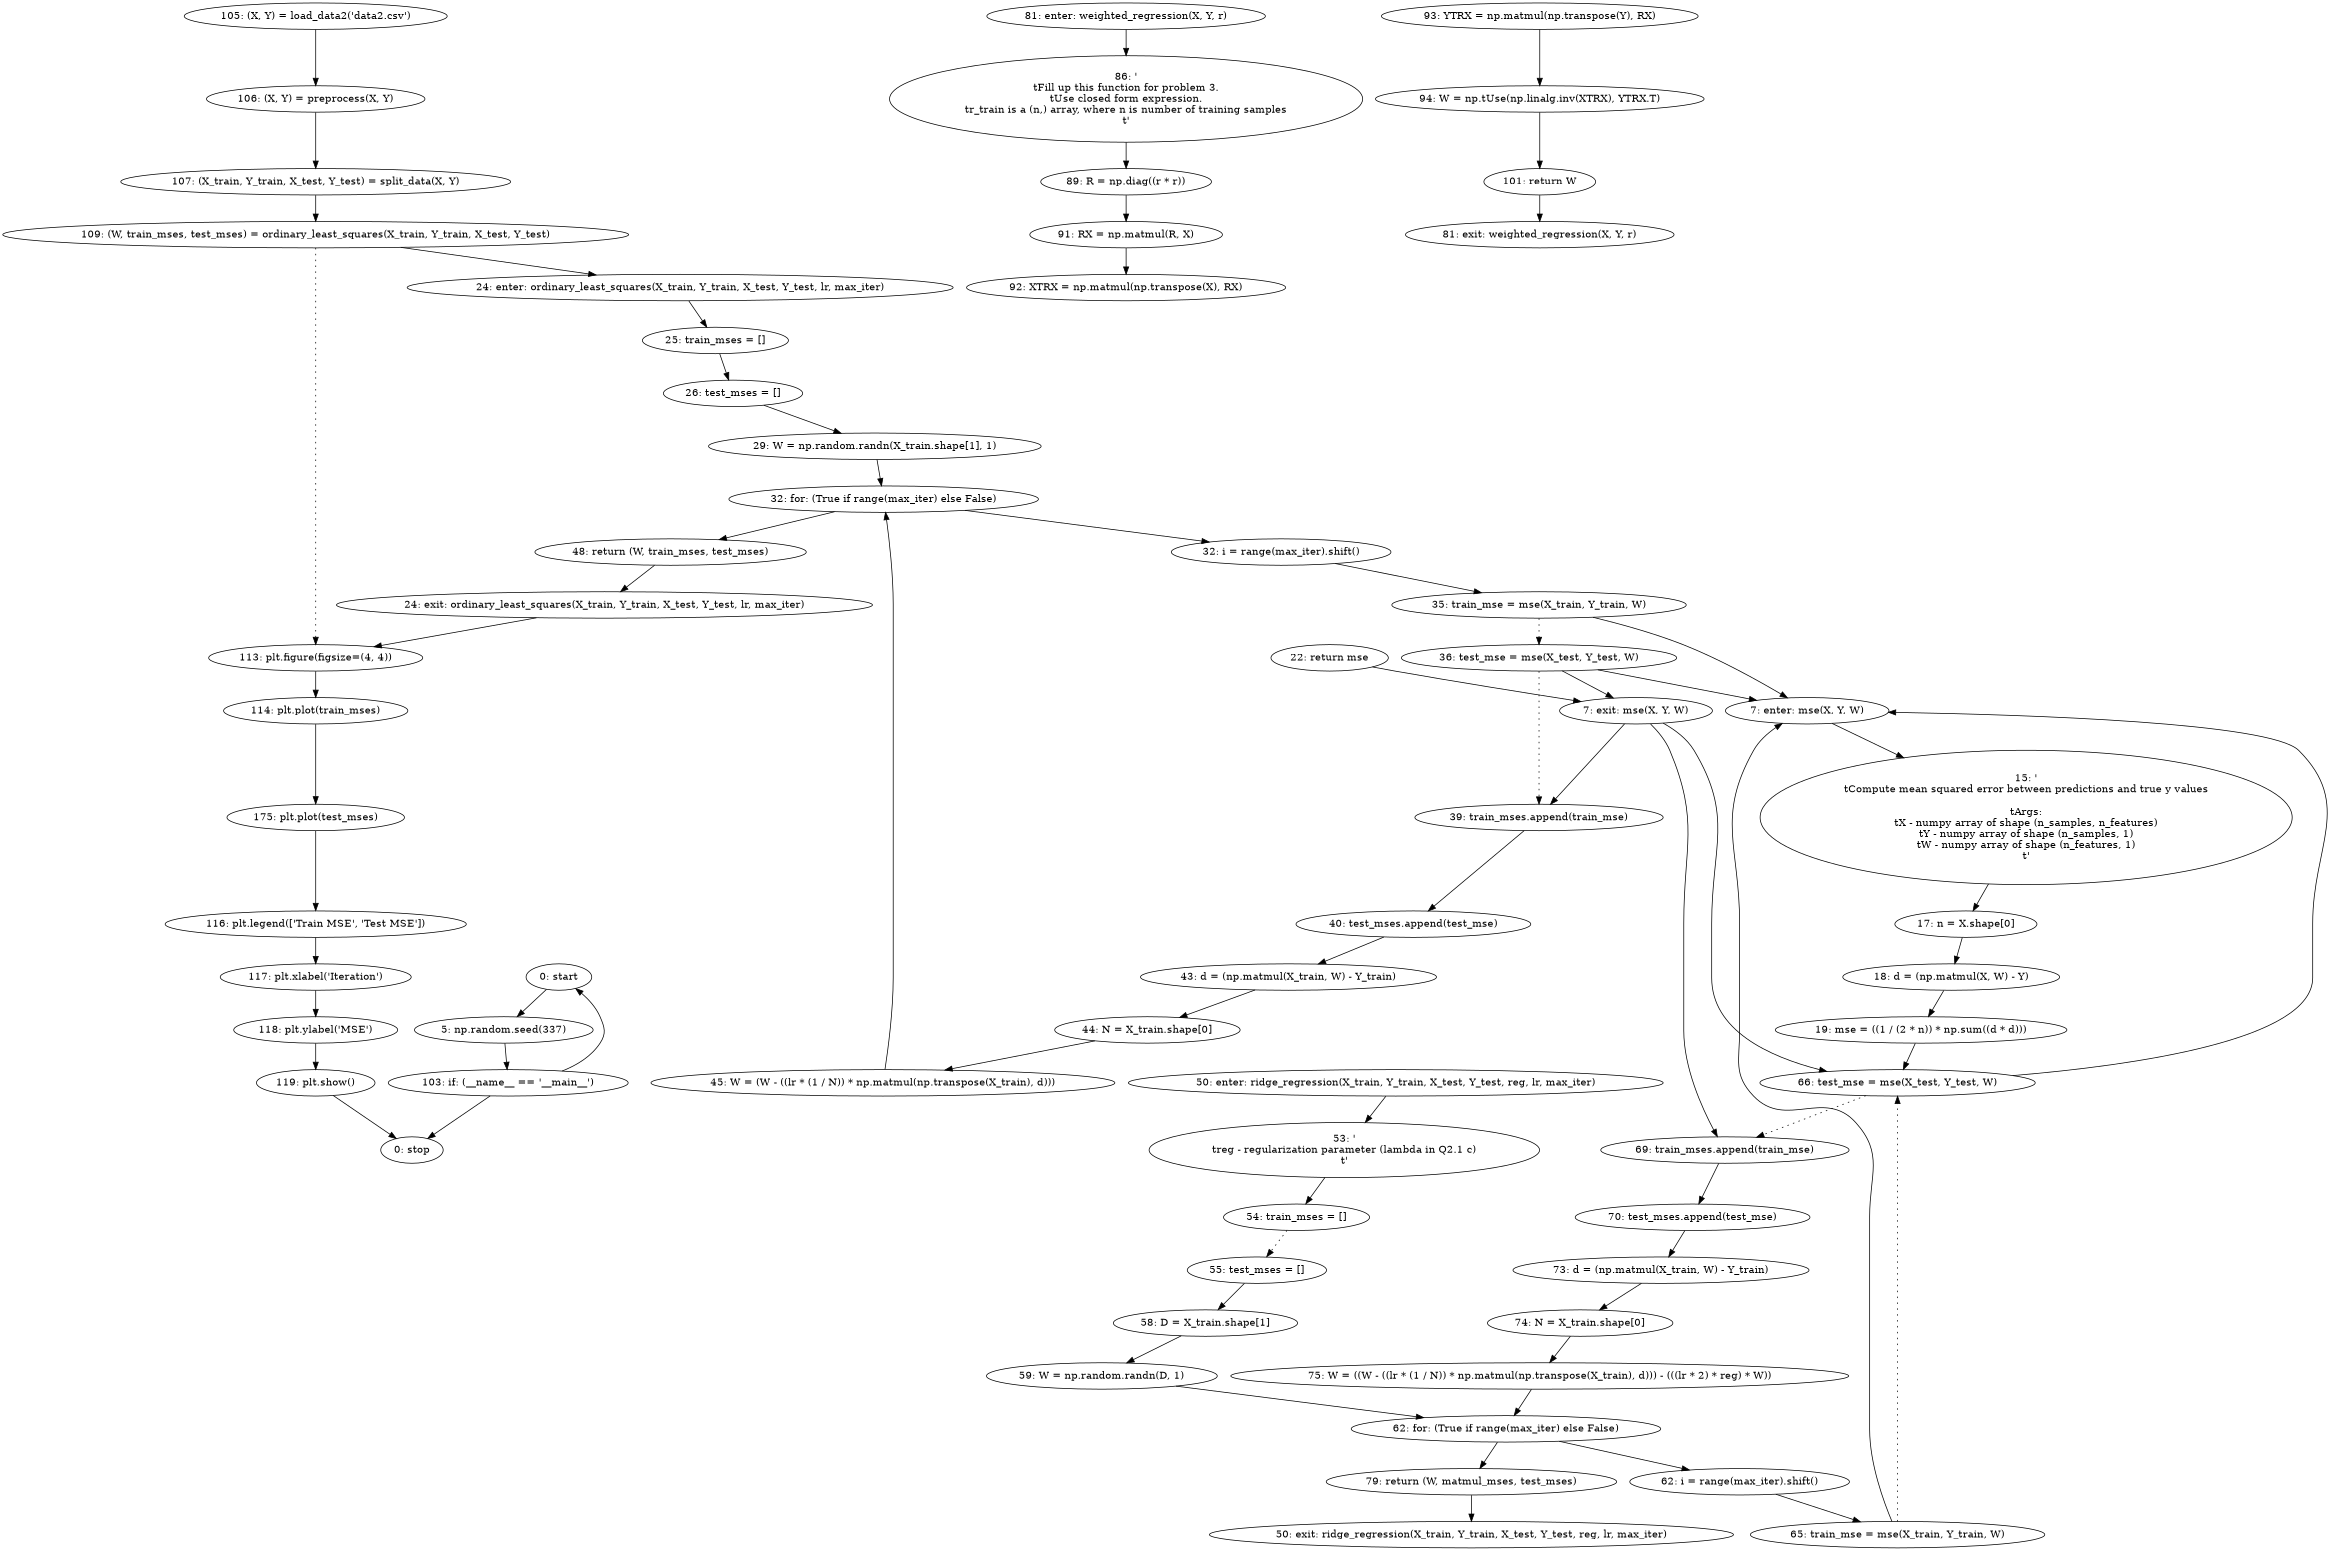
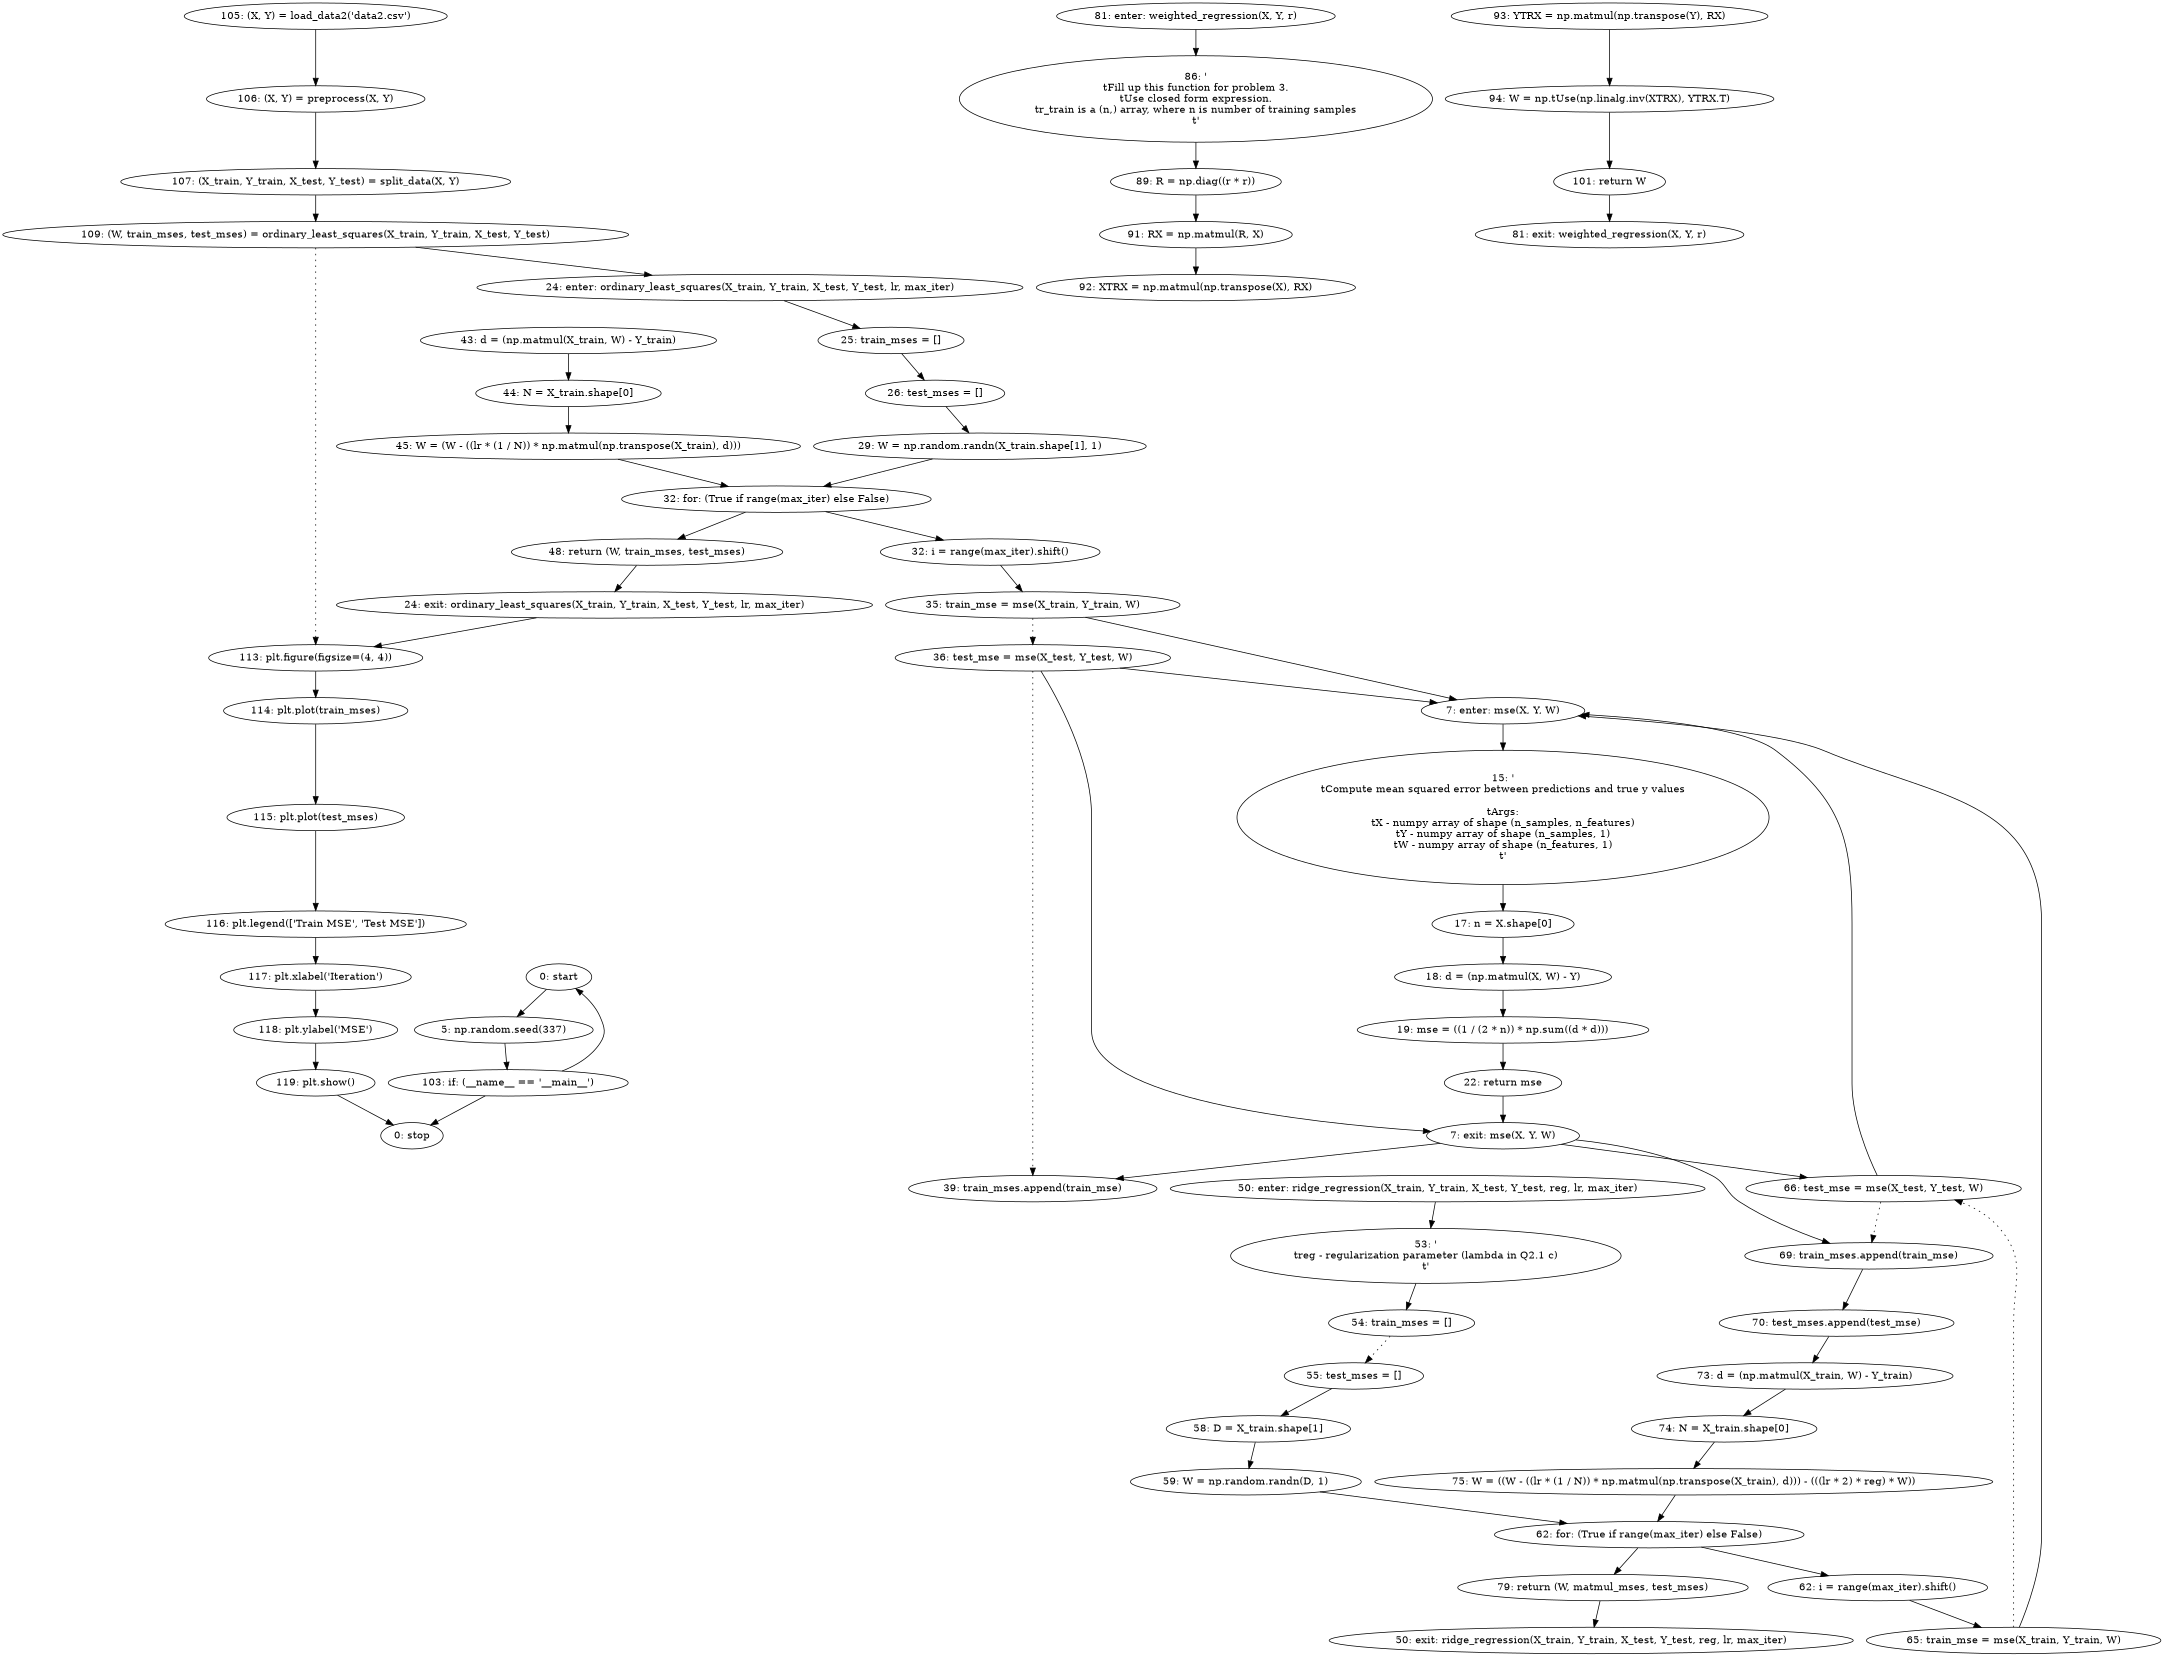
(316, 817) -> (316, 817)
(1413, 924) -> none
(1911, 1053) -> (1503, 1053)
